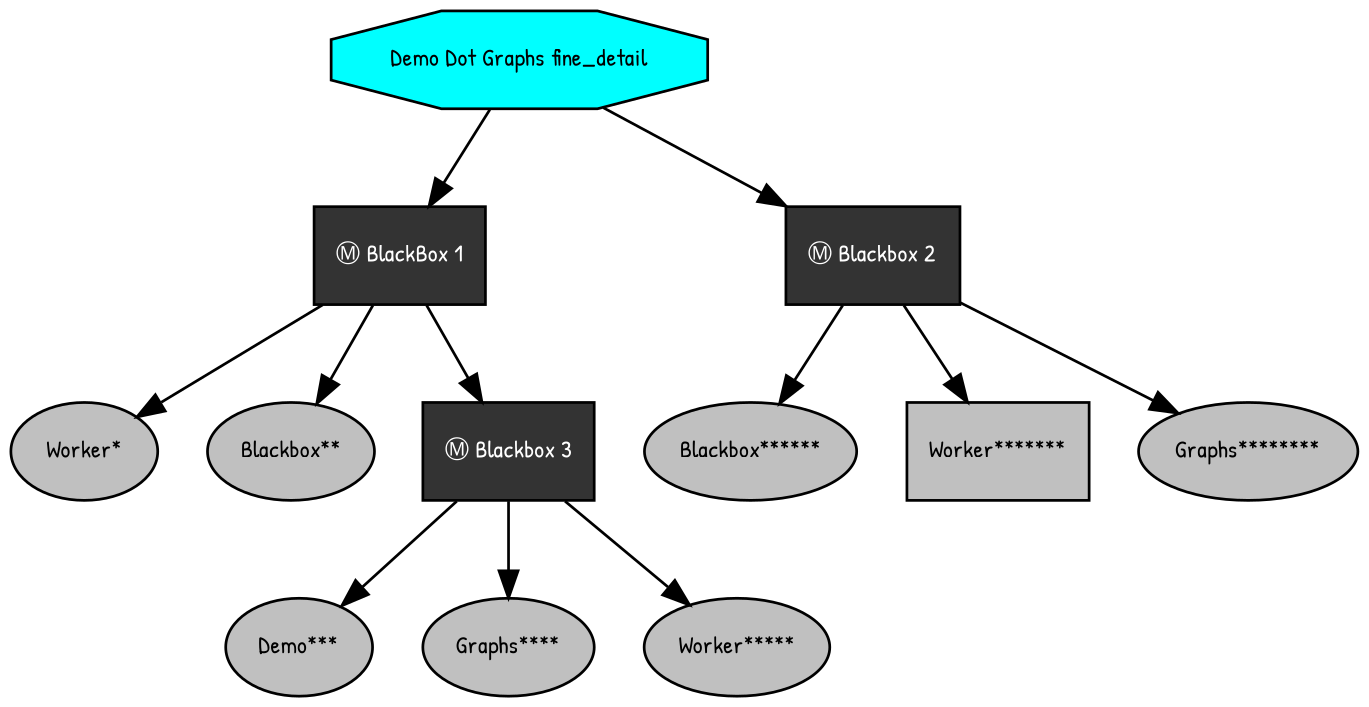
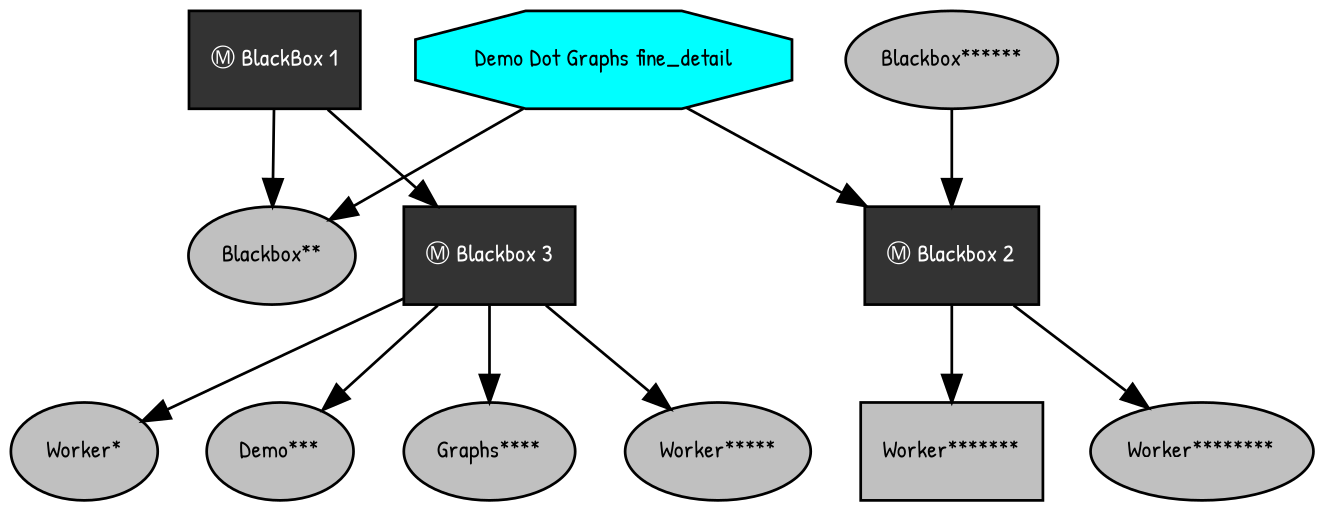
(467, 146) -> (439, 157)
(819, 343) -> (952, 144)
(242, 354) -> (285, 354)
(1248, 451) -> (1202, 451)
